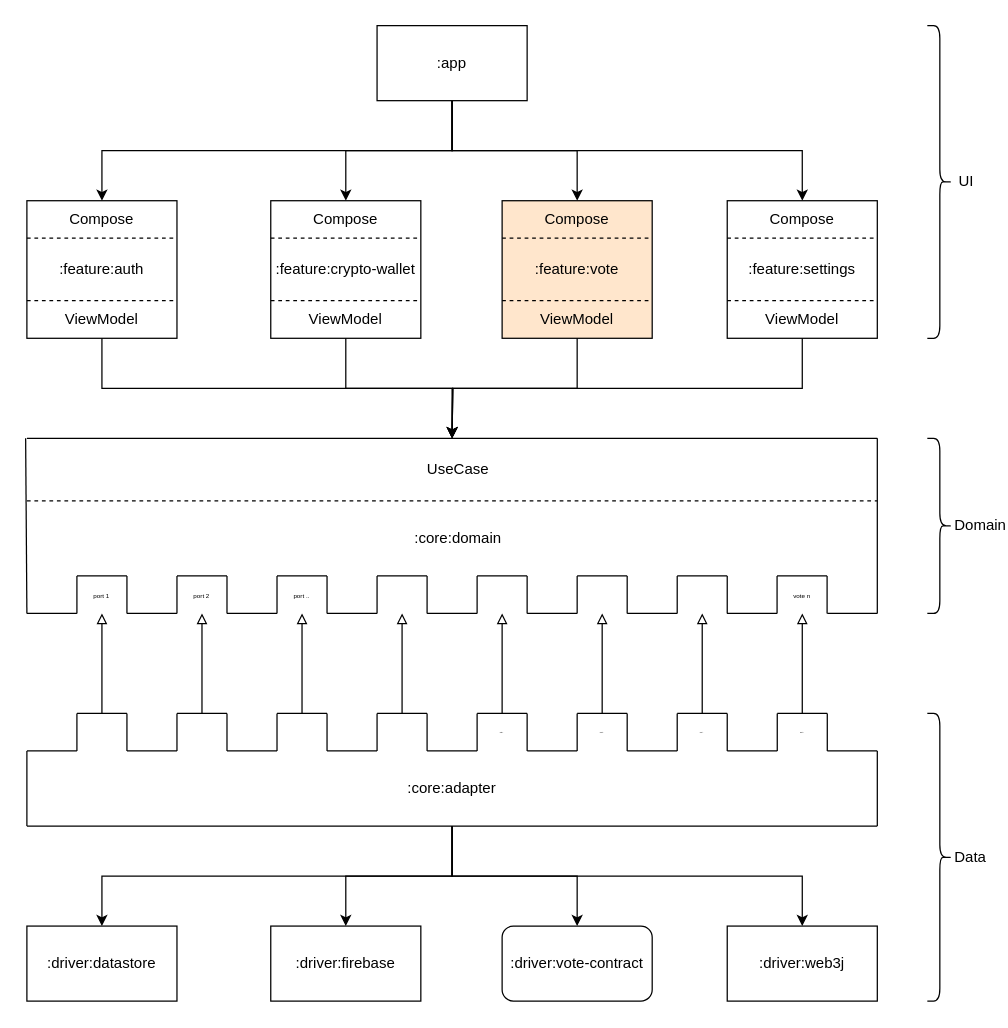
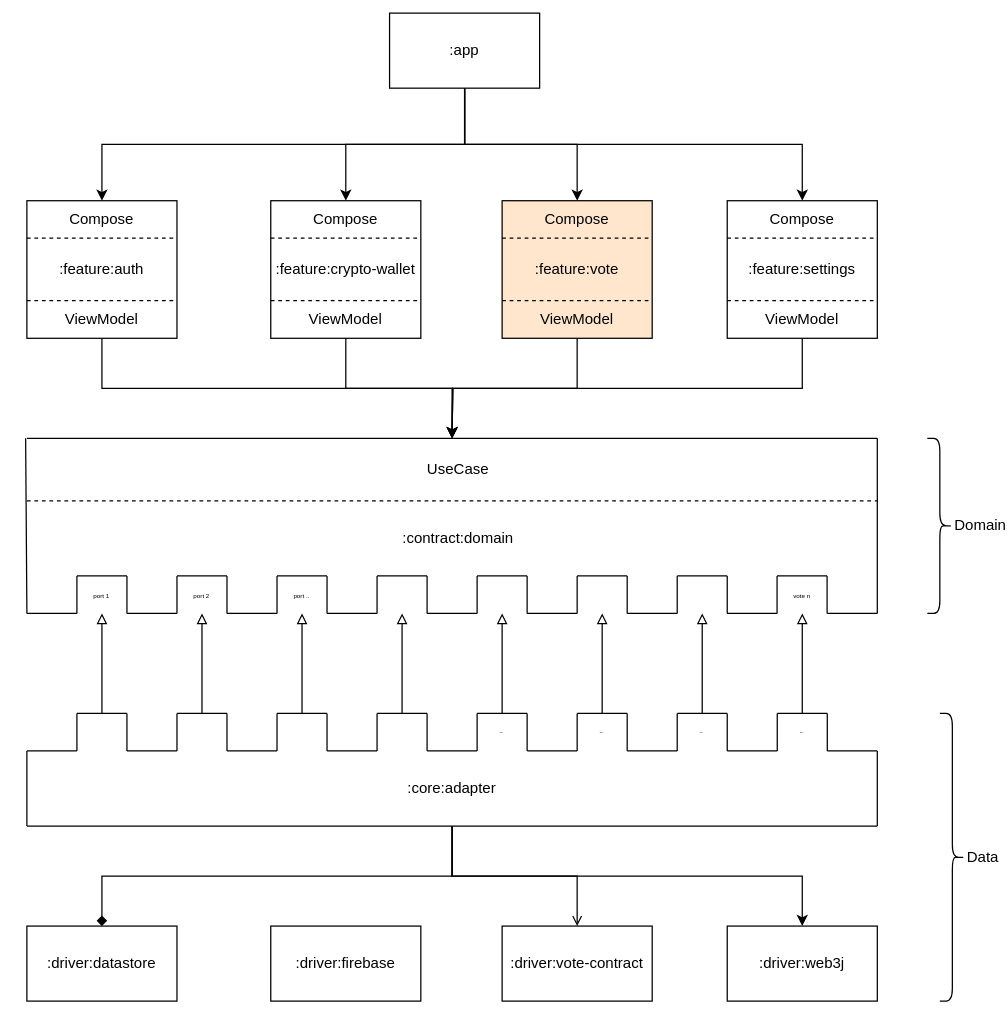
(452, 63) -> (464, 51)
(939, 182) -> none
(458, 538) -> (458, 538)
(939, 857) -> (952, 857)
(346, 897) -> none
(102, 916) -> (102, 915)
(577, 916) -> (577, 918)
(577, 963) -> (577, 963)
